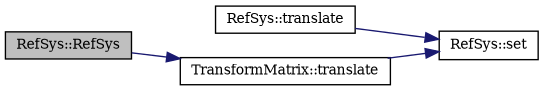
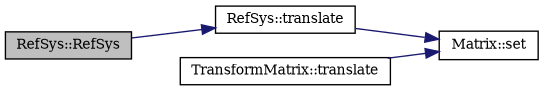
(489, 45) -> (489, 45)
(149, 55) -> (167, 34)
